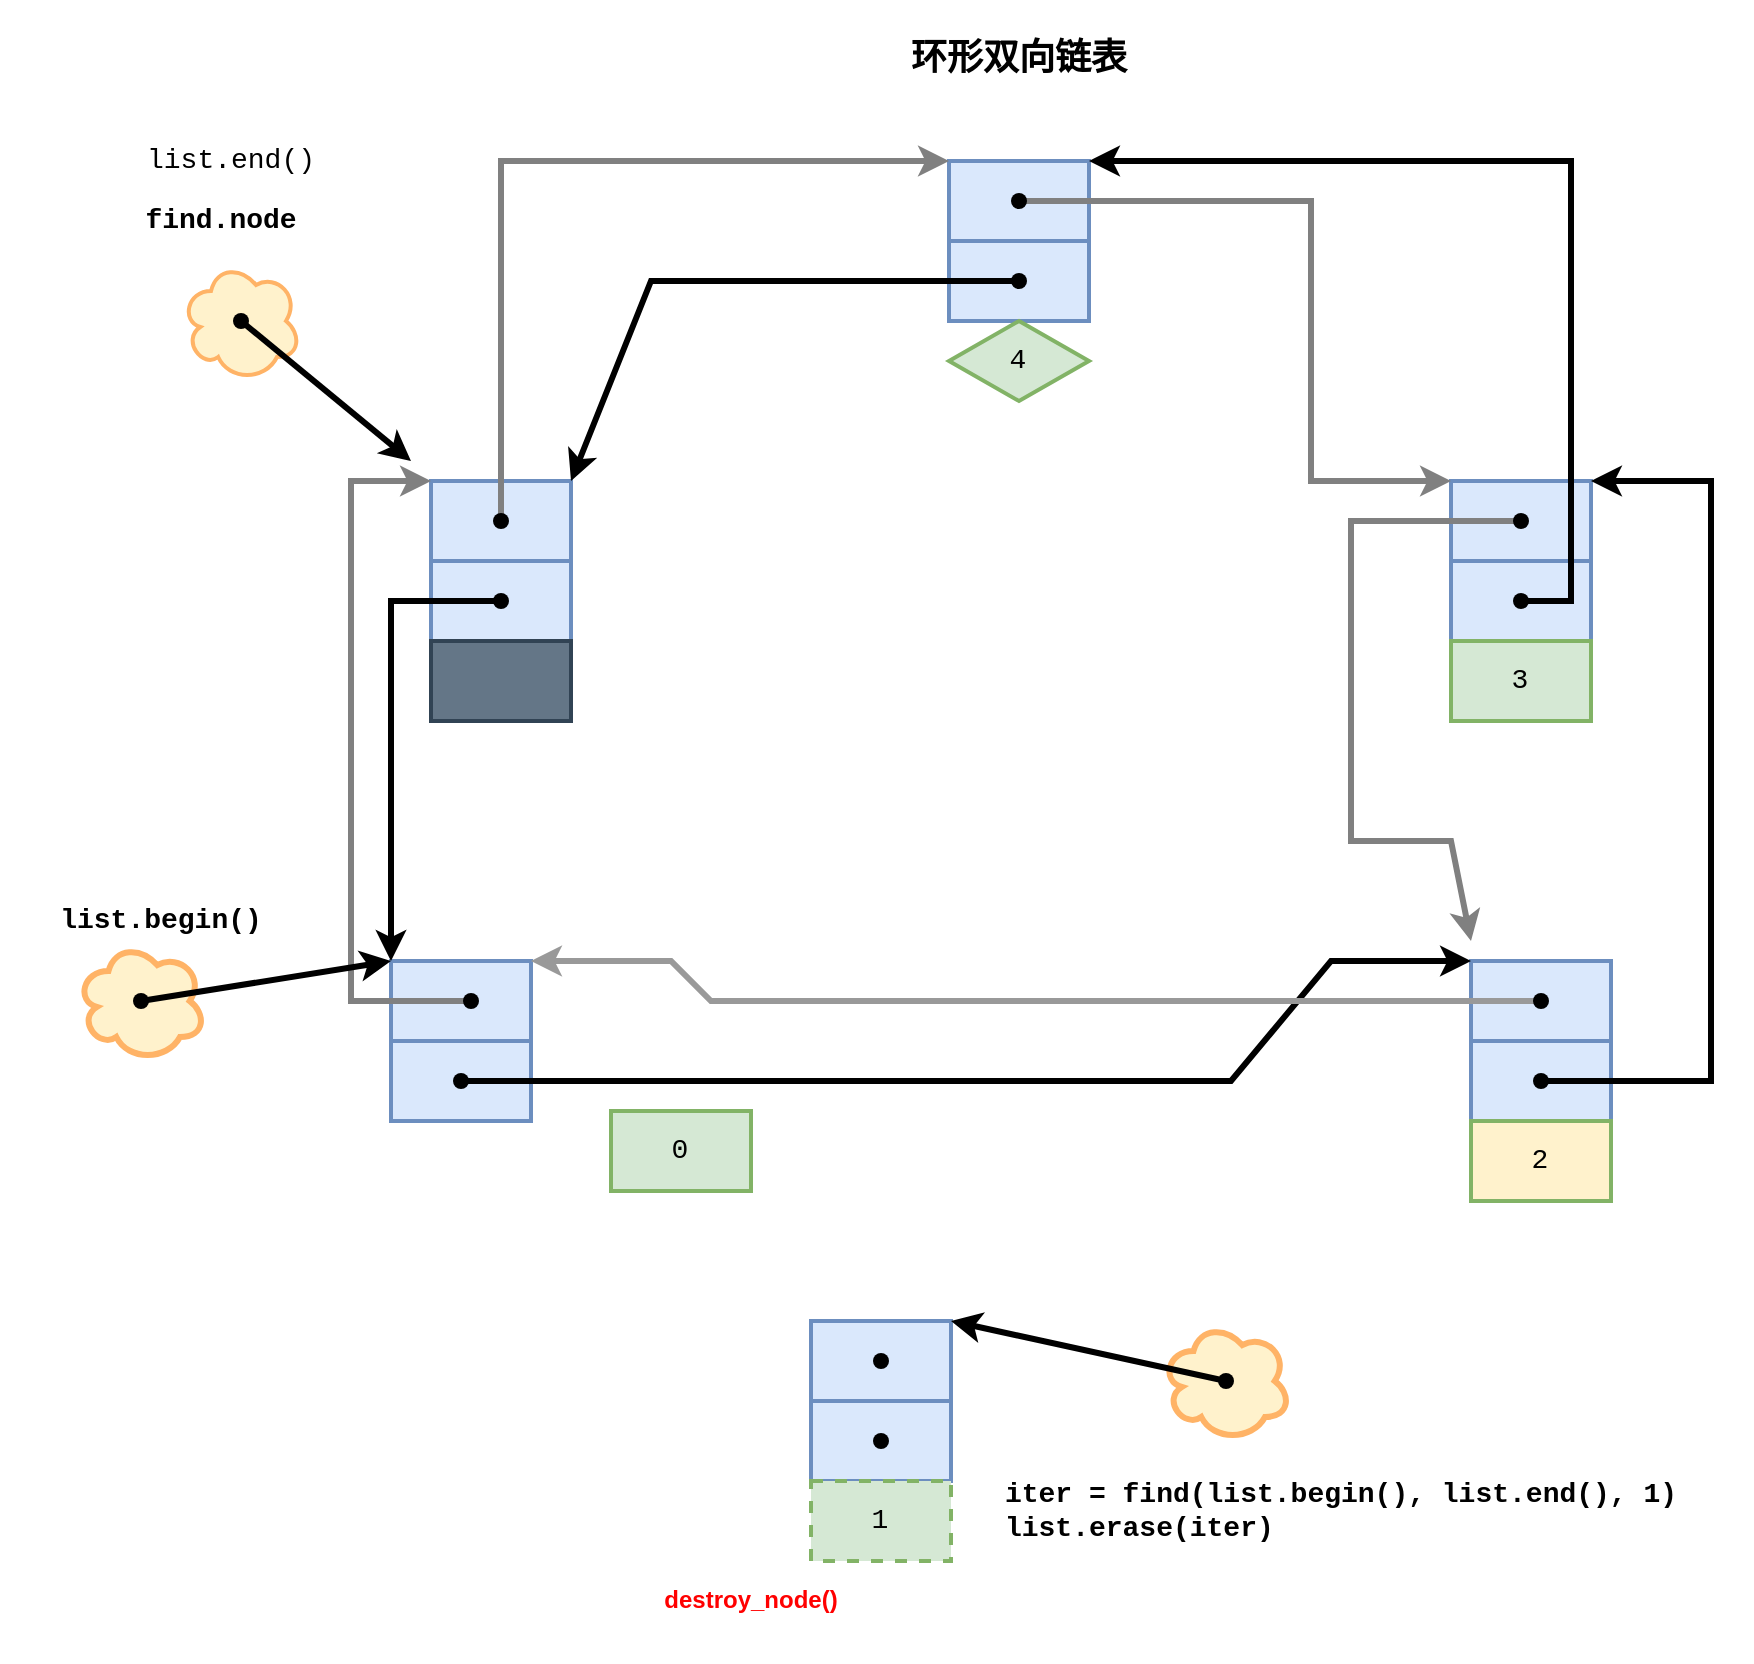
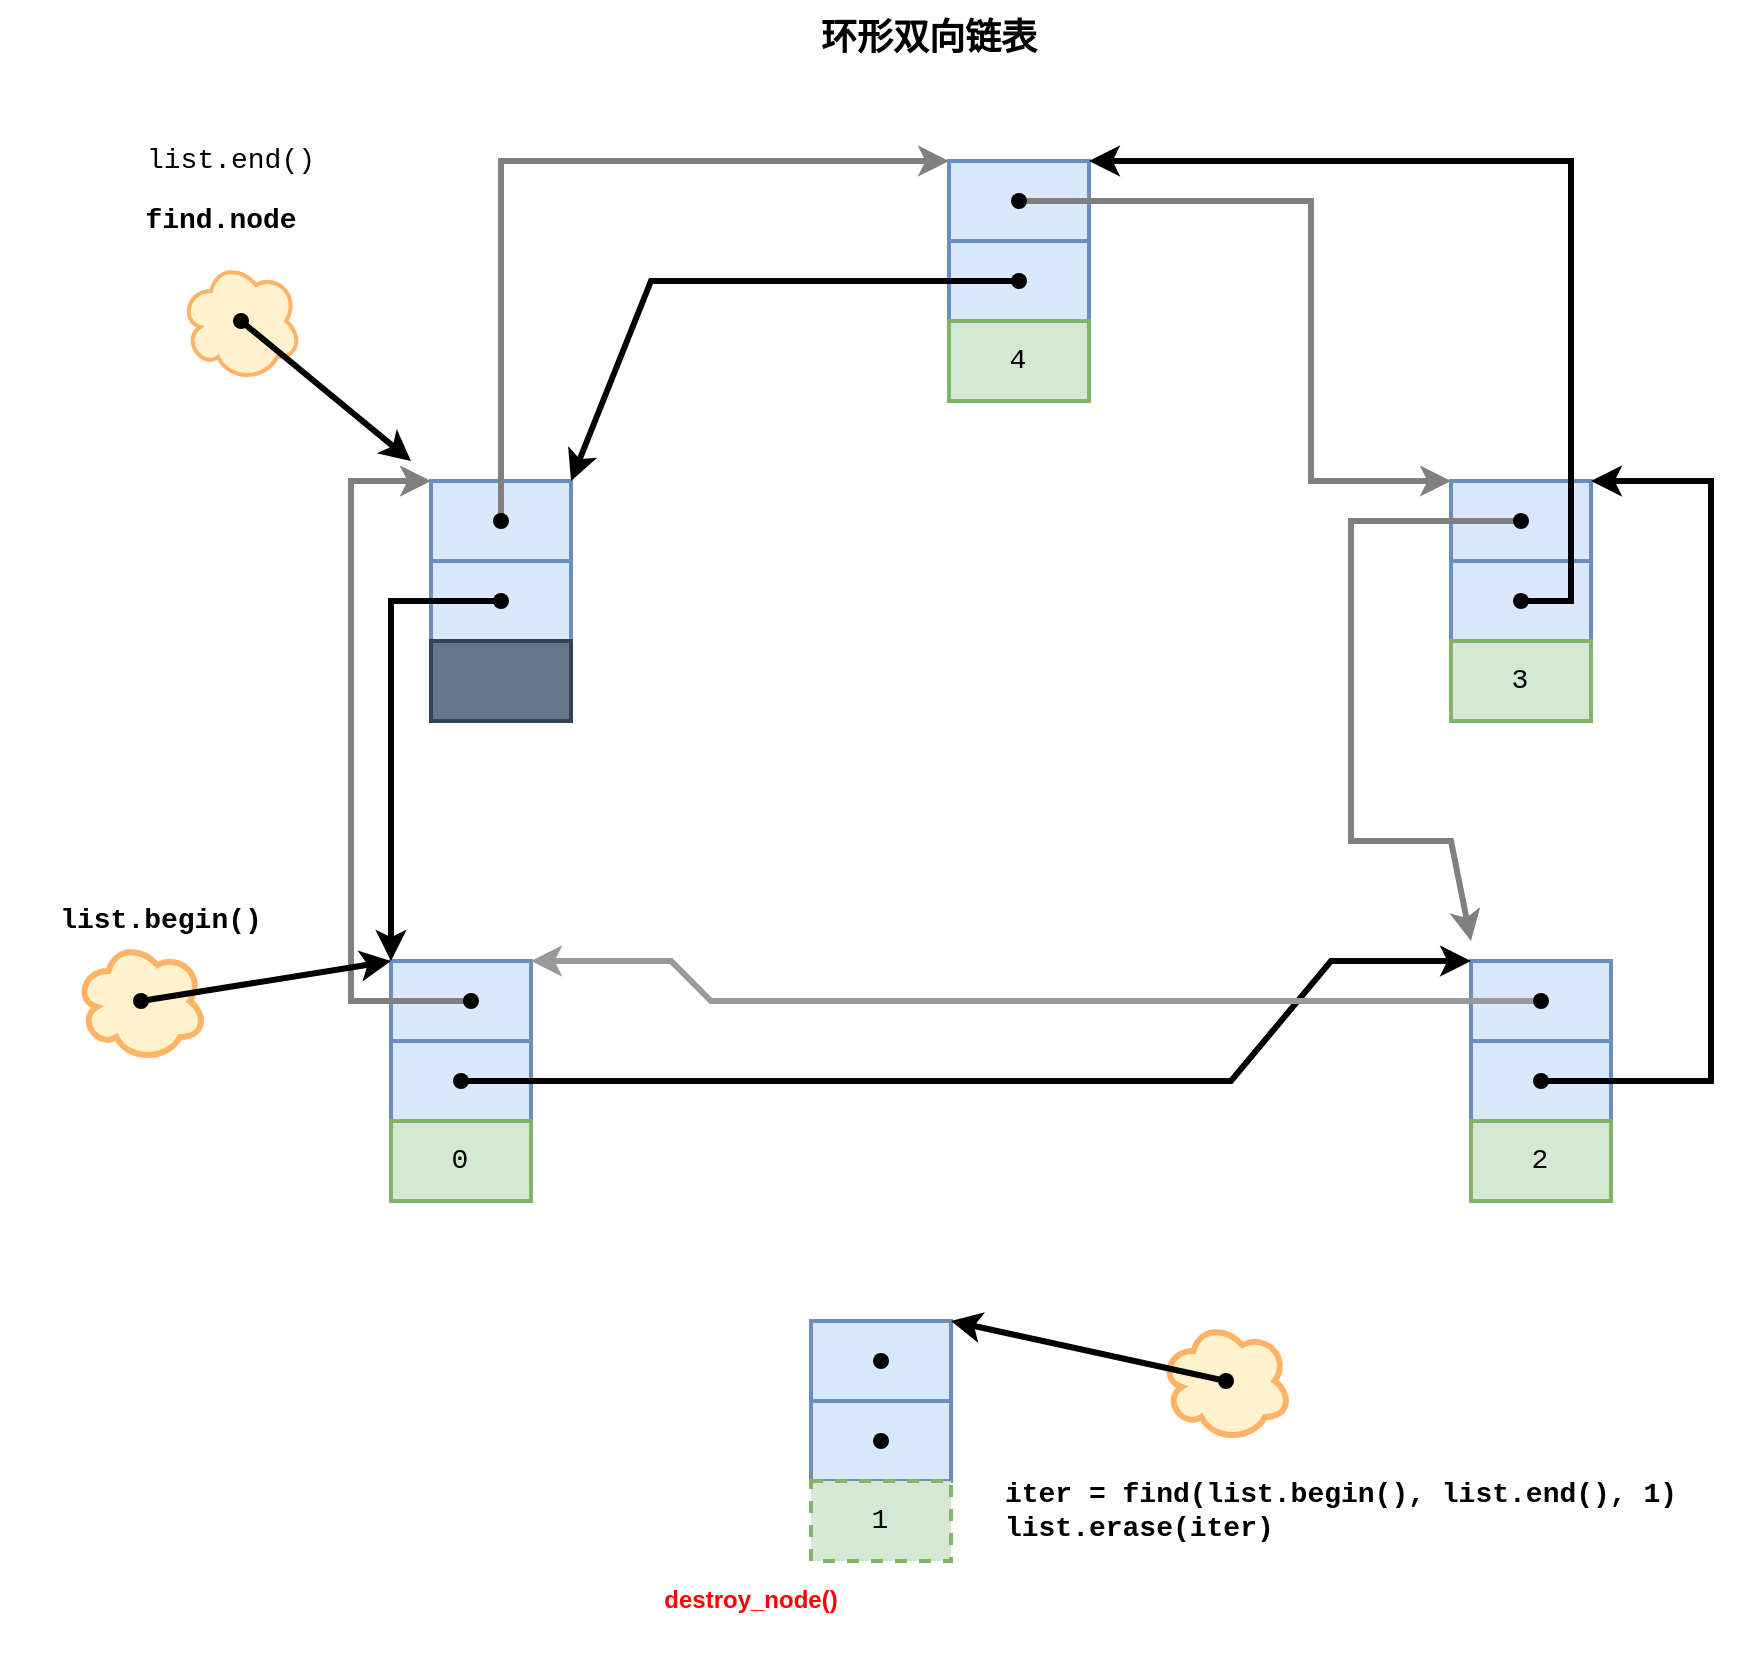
(1019, 61) -> (929, 41)
(1019, 361) -> (1019, 361)
(681, 1151) -> (461, 1161)
(1541, 1161) -> (1541, 1161)
